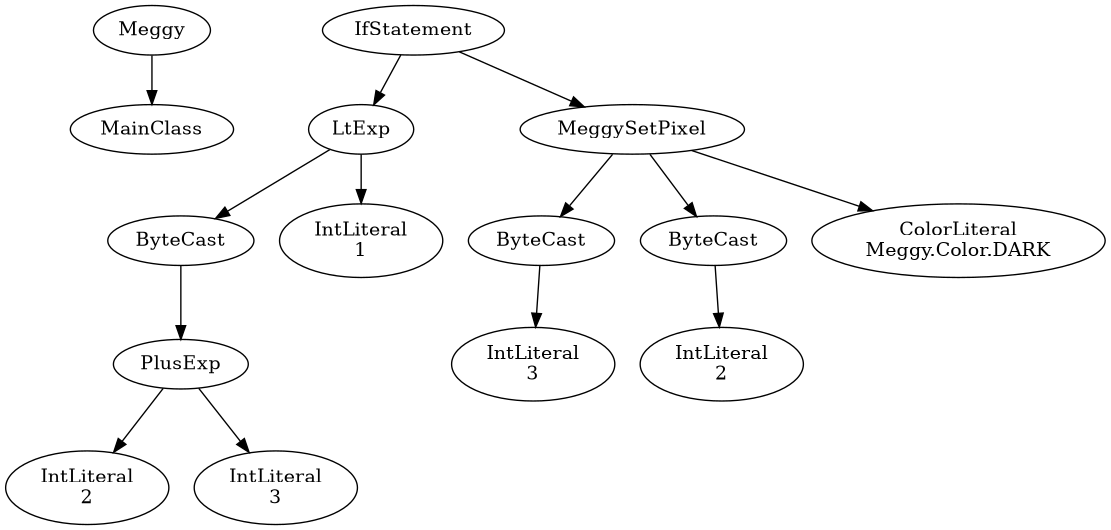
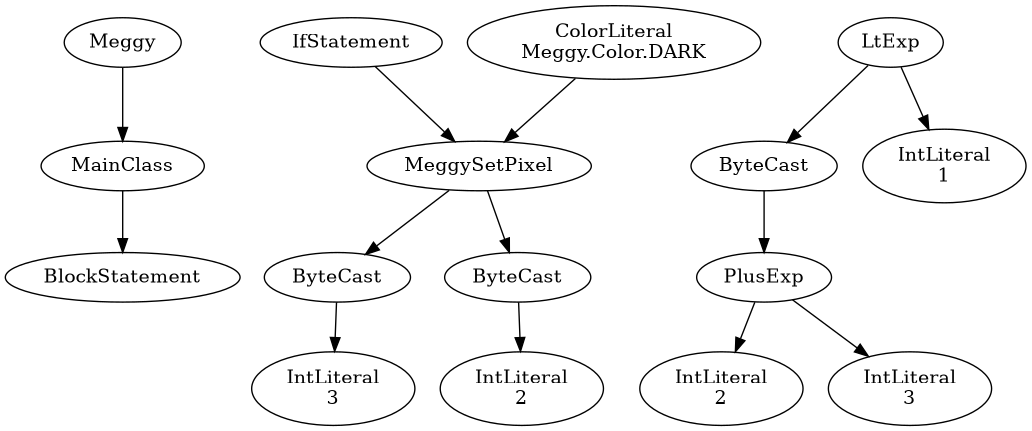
(391, 74) -> none
(775, 178) -> (545, 105)
none -> (123, 277)
